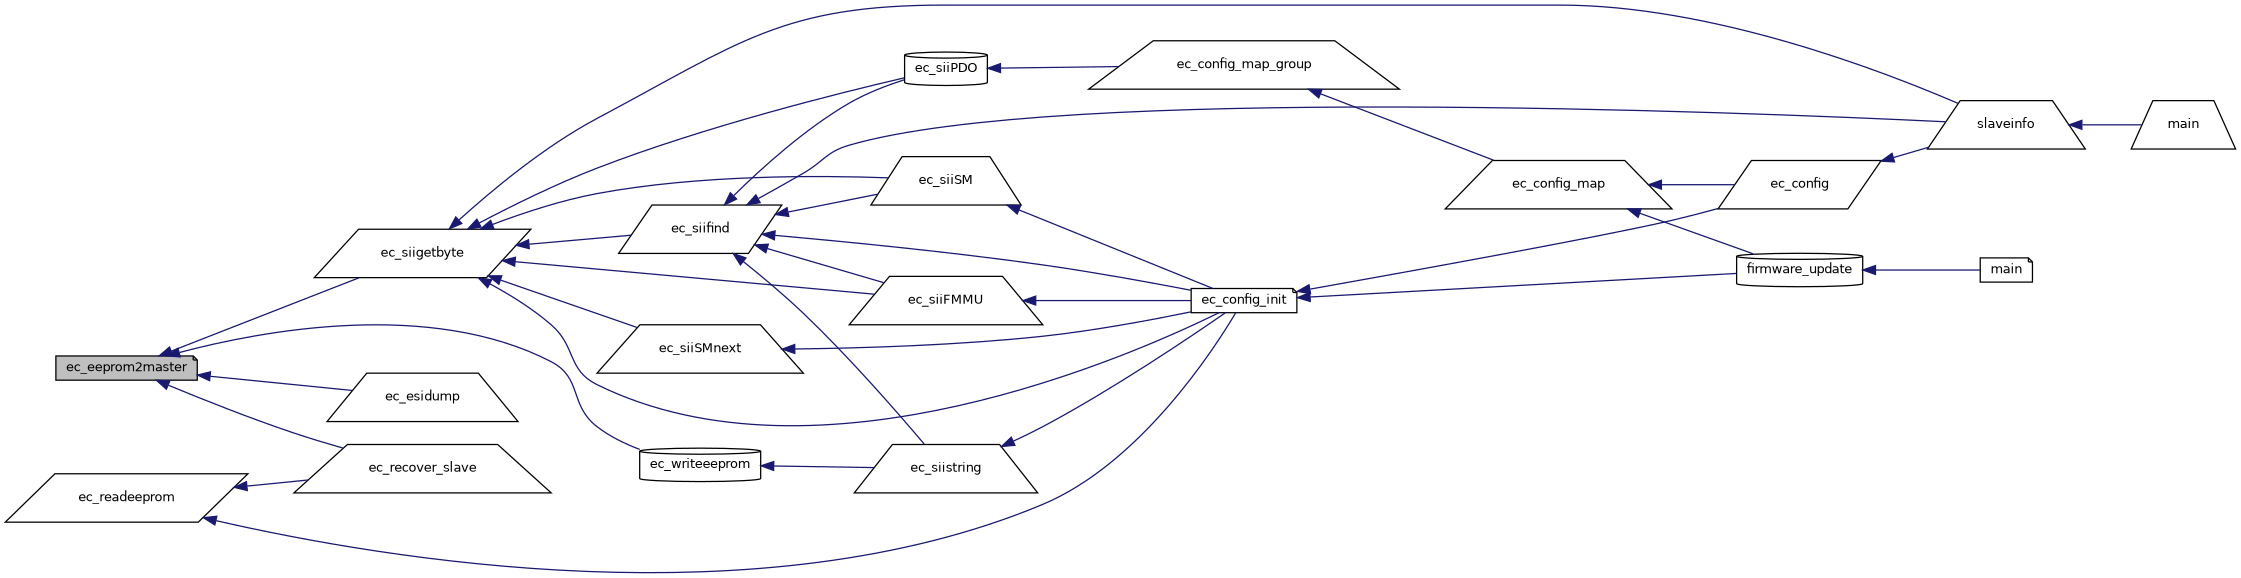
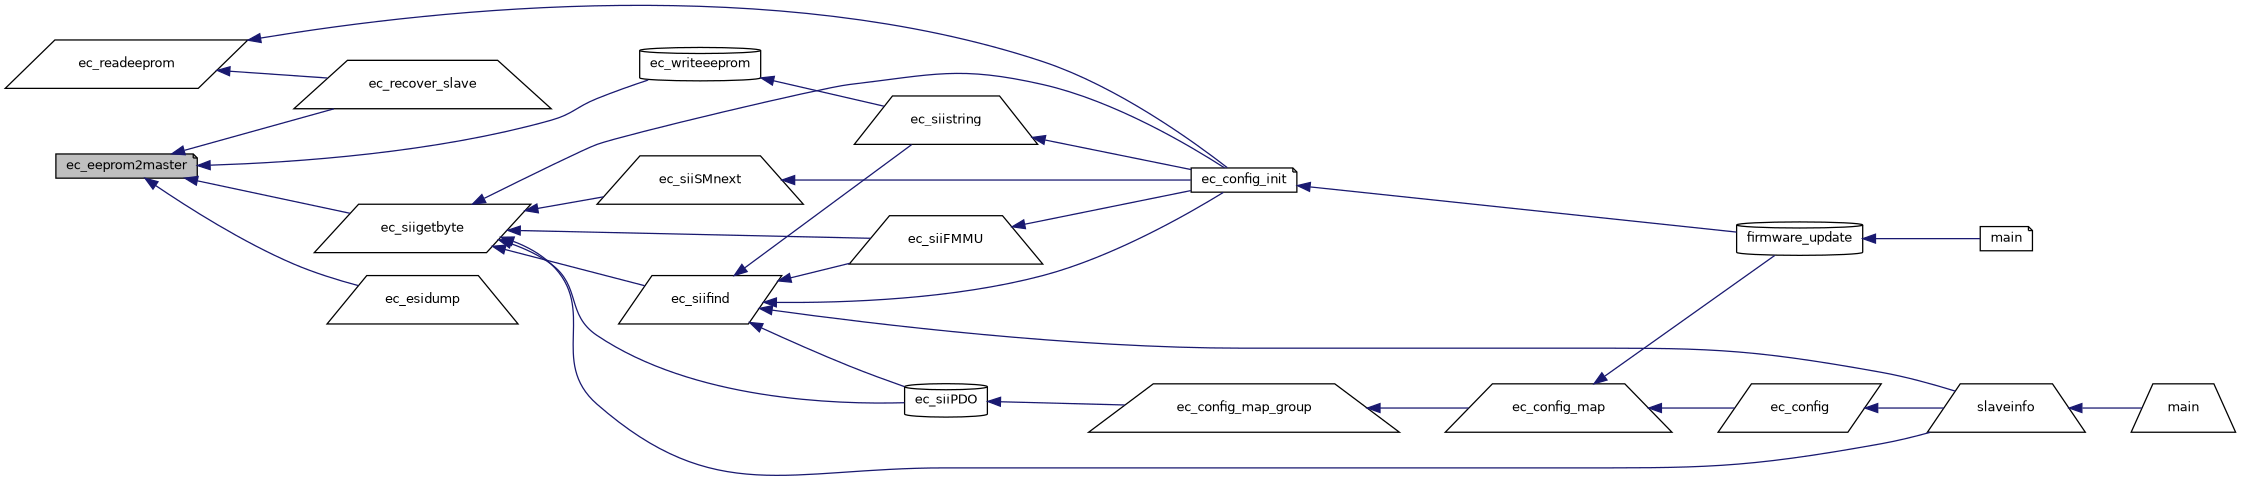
(946, 181) -> none
(1515, 252) -> none
